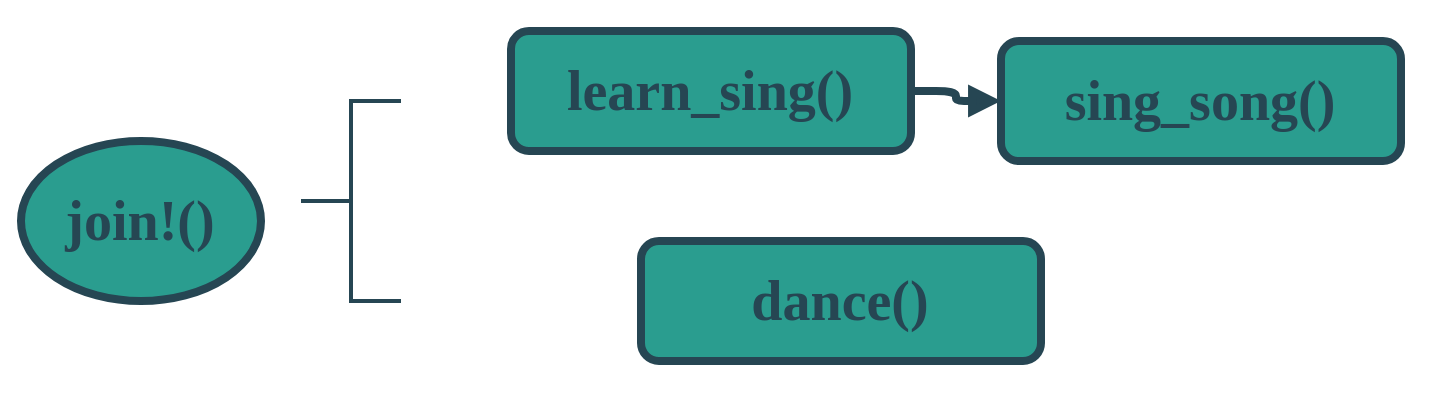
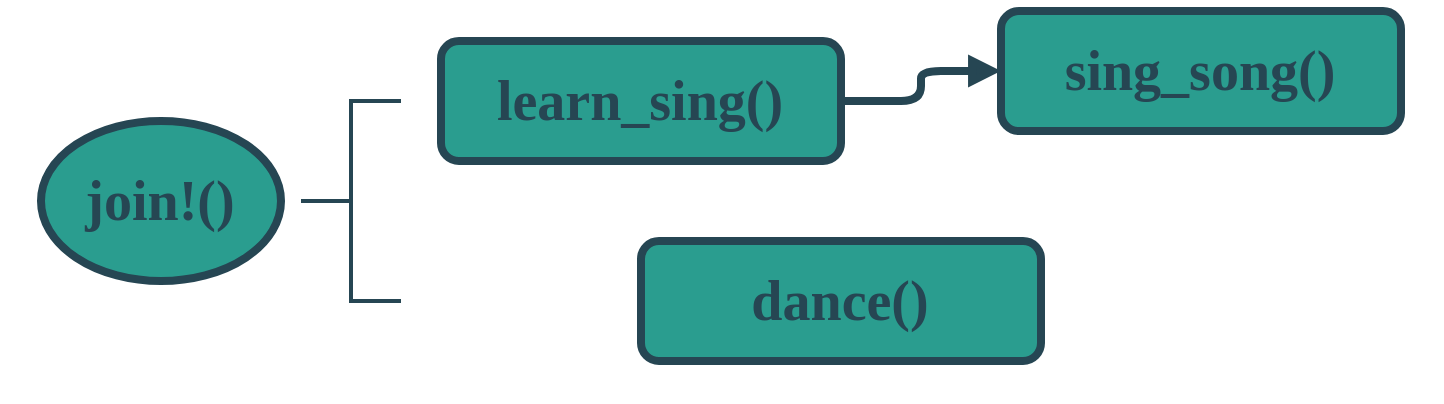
(711, 91) -> (641, 101)
(1201, 101) -> (1201, 71)
(141, 221) -> (161, 201)
